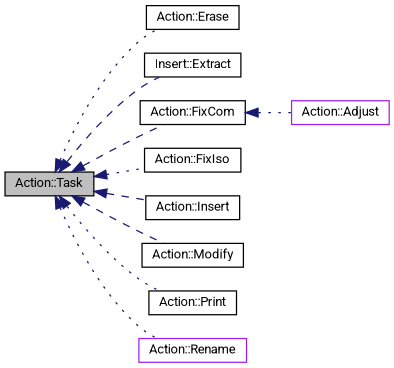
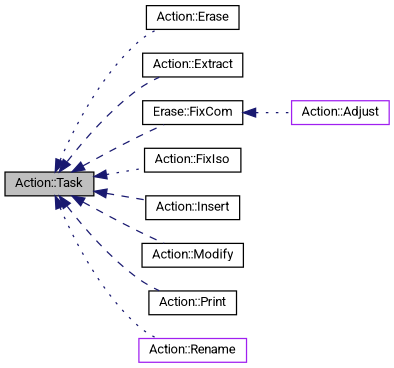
(193, 65) -> (193, 65)
(193, 113) -> (193, 113)
(109, 253) -> (109, 253)
